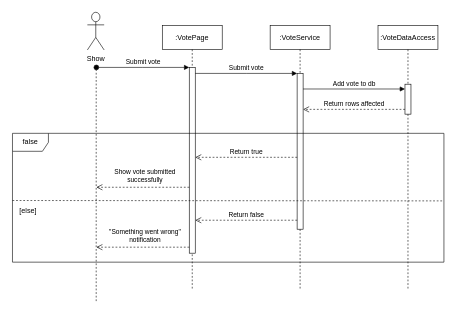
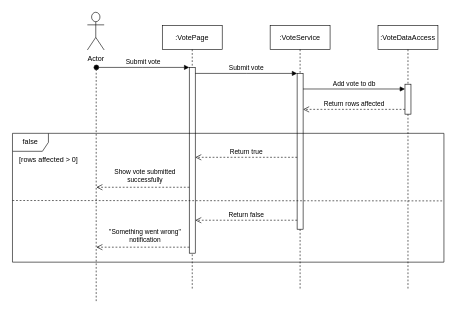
(96, 59) -> (96, 59)
none -> (48, 161)
(33, 212) -> none
